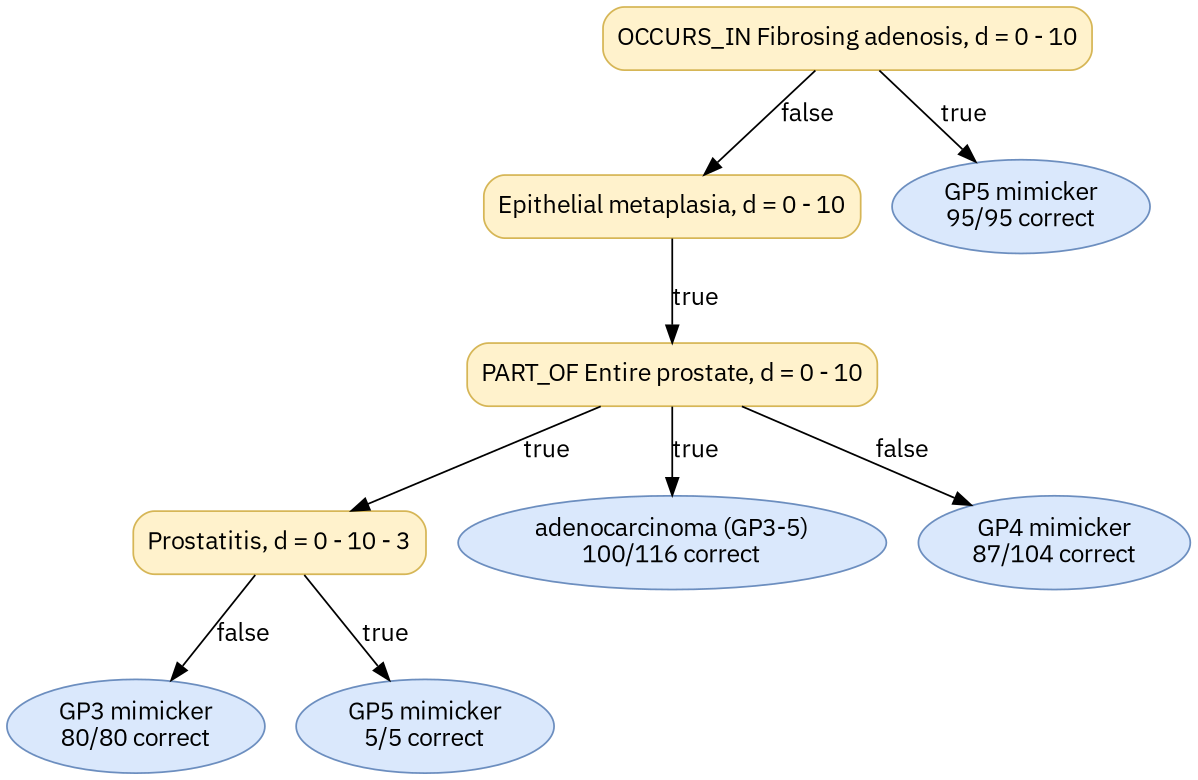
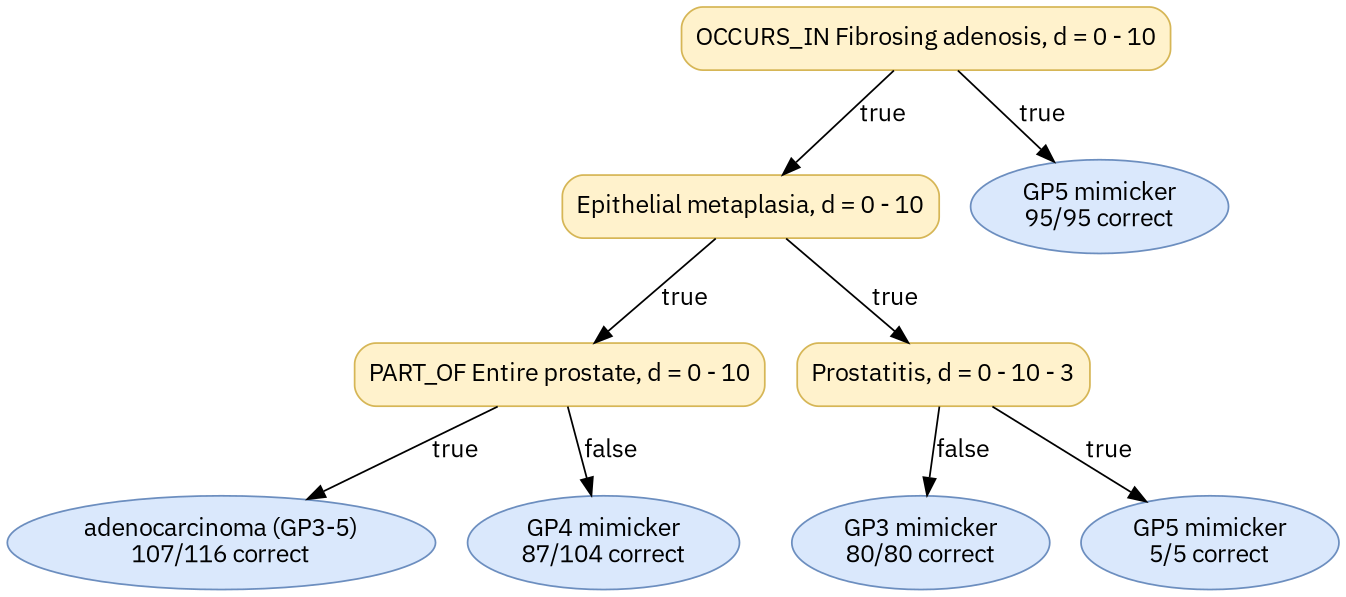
(808, 115) -> (883, 115)
(484, 455) -> (841, 285)
(672, 555) -> (221, 555)
